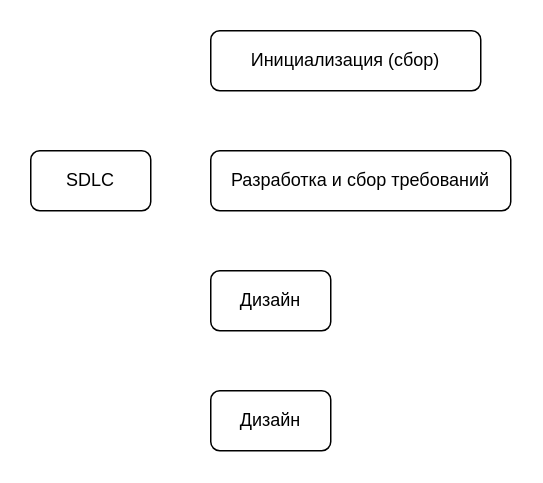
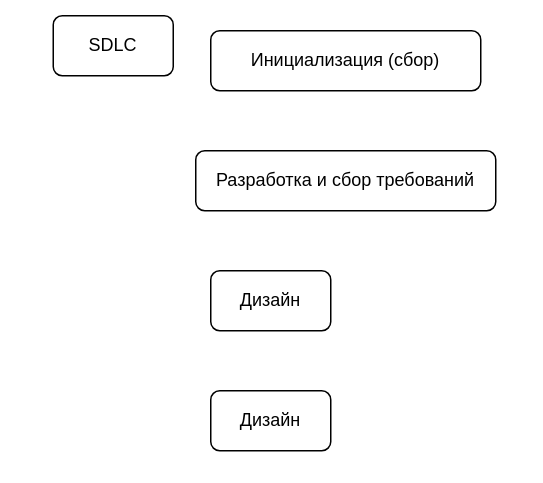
(91, 181) -> (113, 46)
(361, 181) -> (346, 181)
